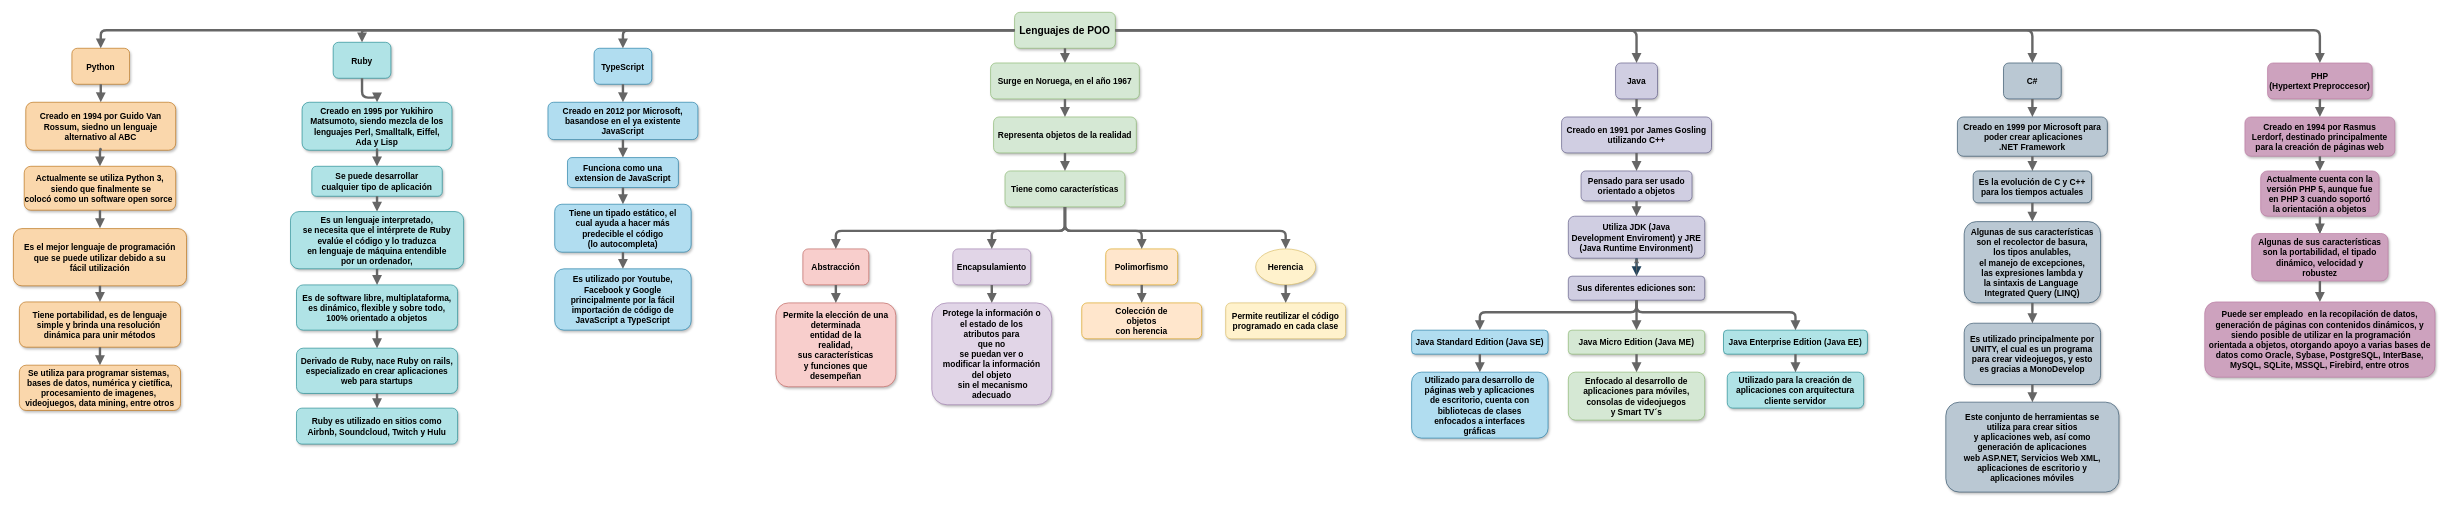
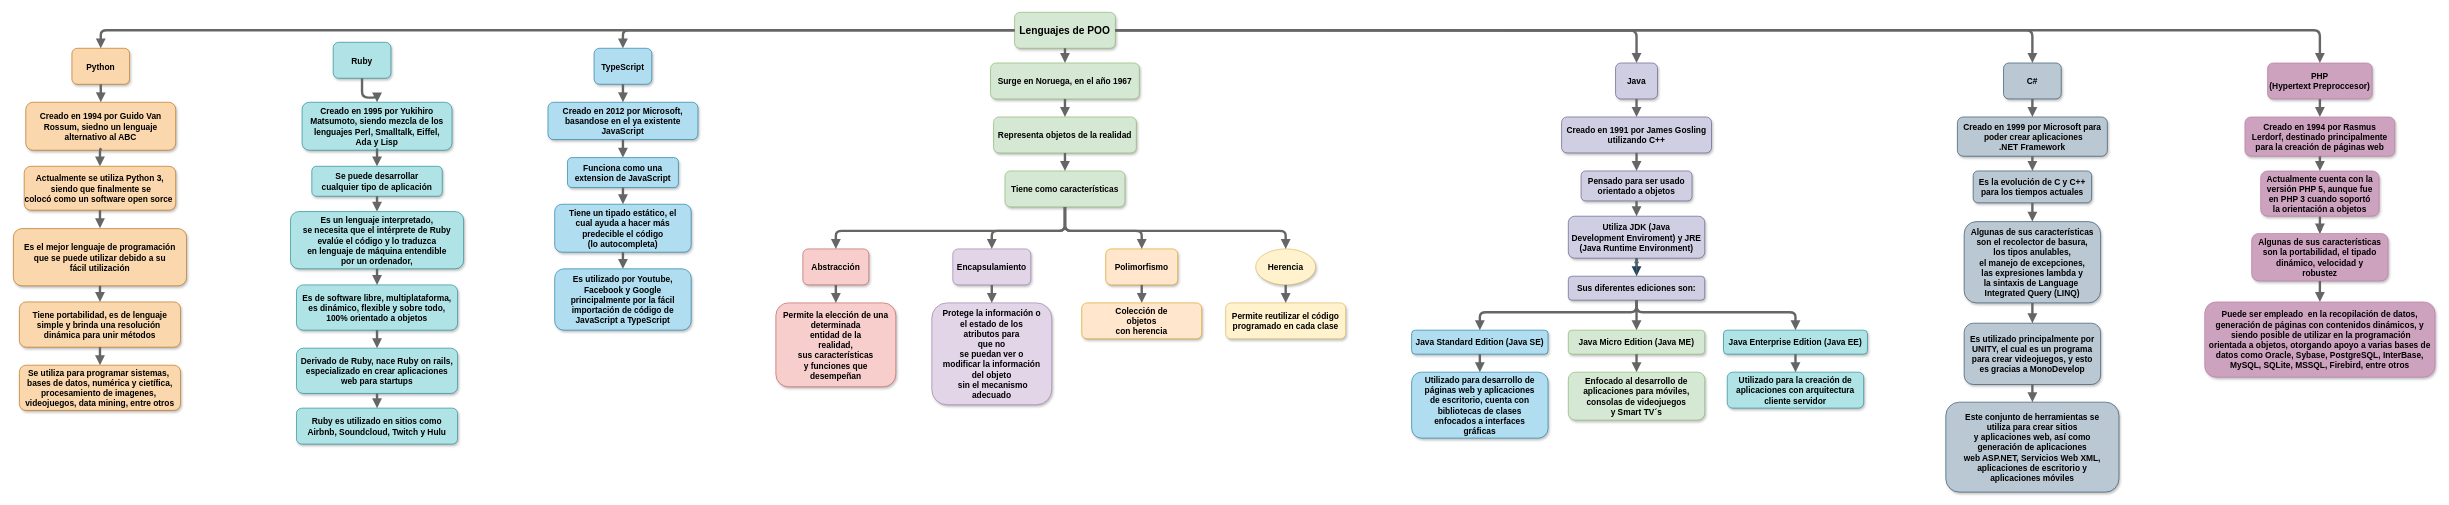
(362, 32) -> none
